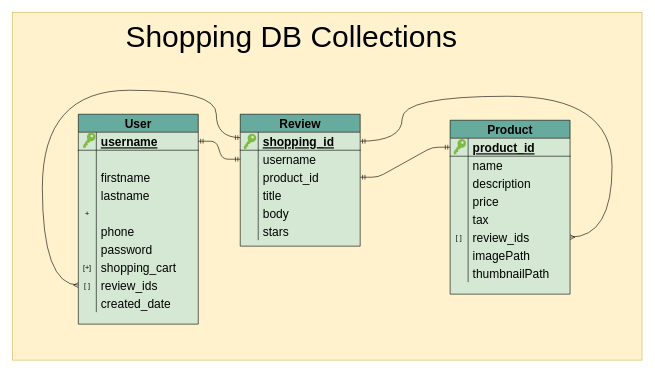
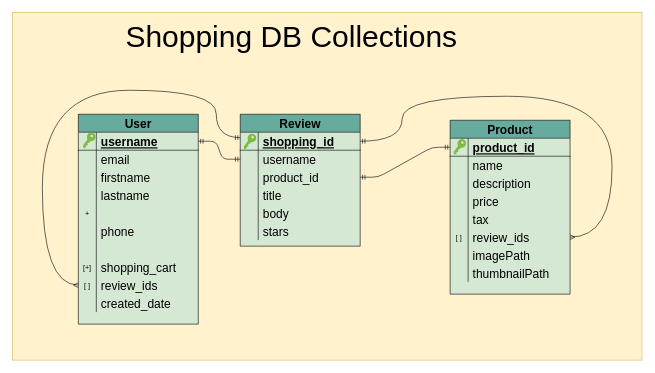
none -> (147, 159)
(147, 249) -> none
